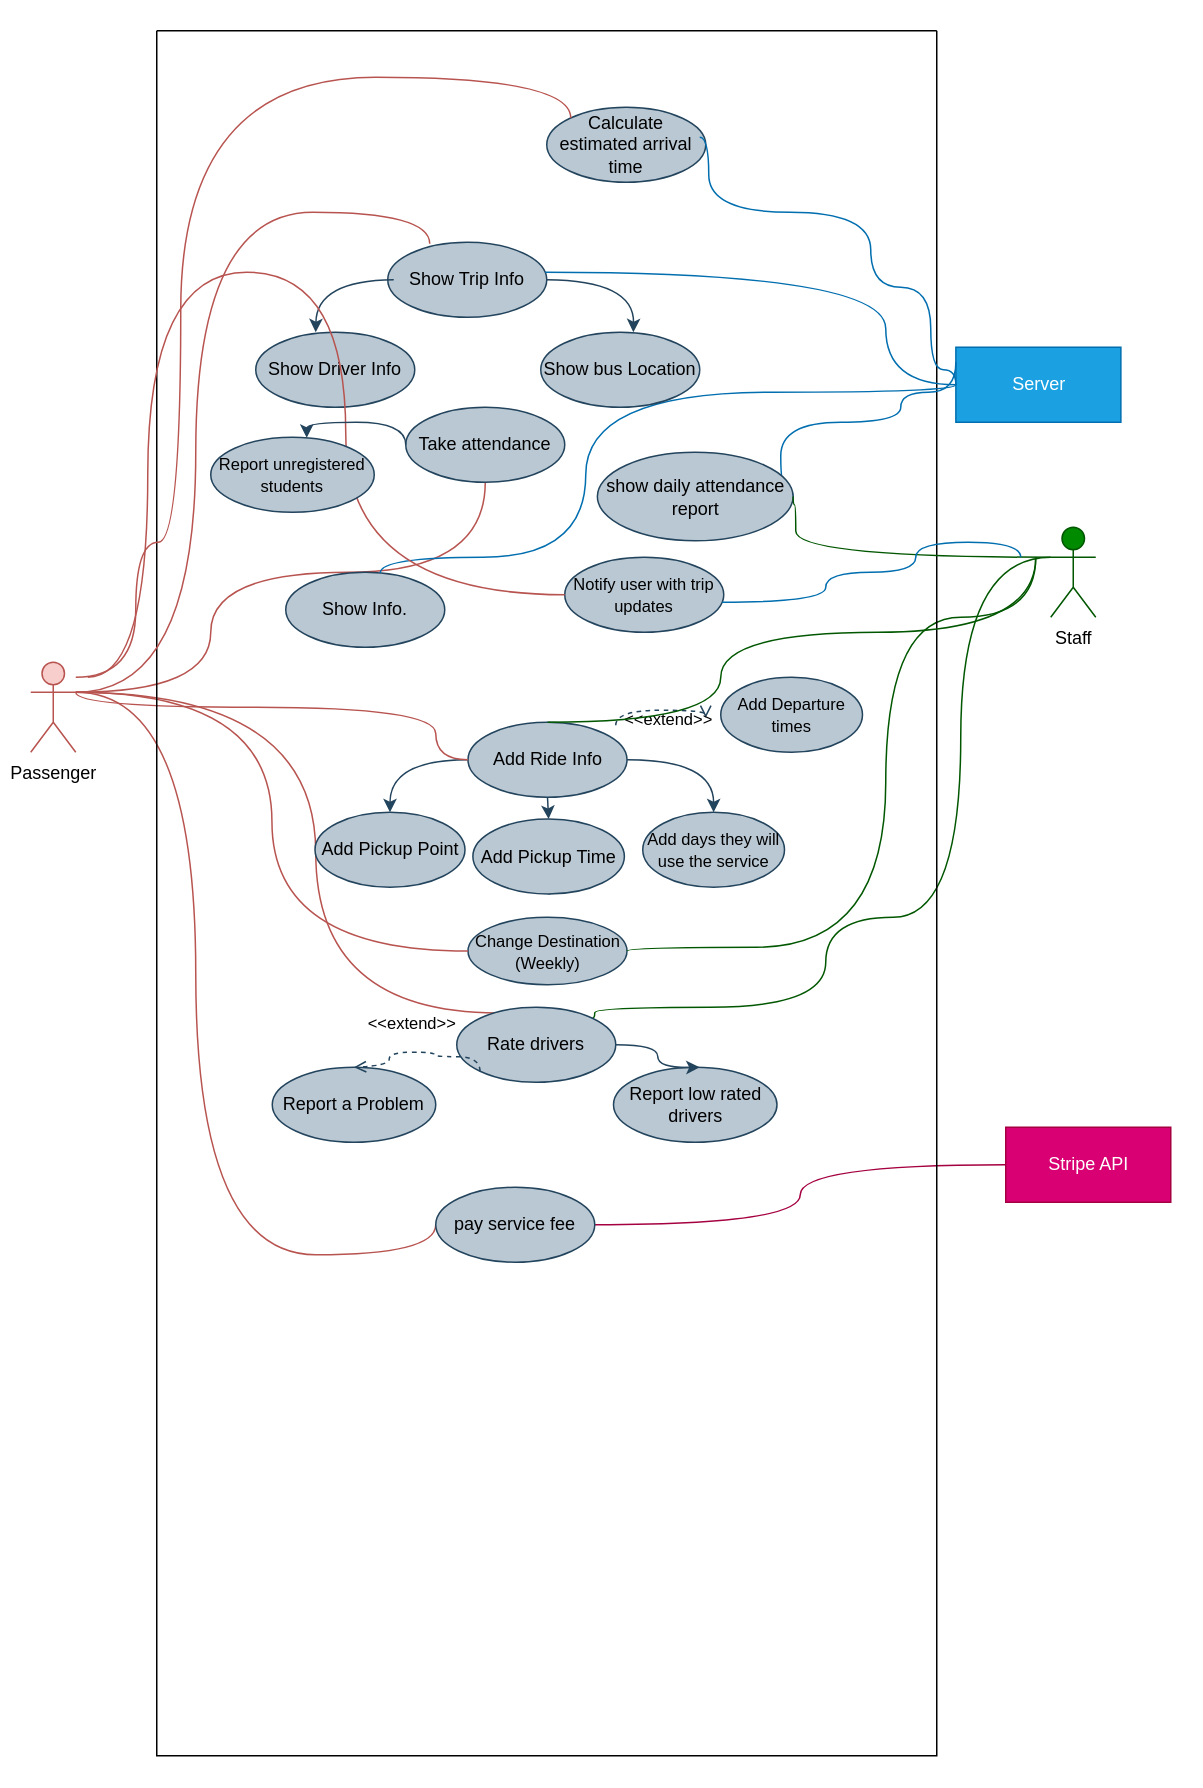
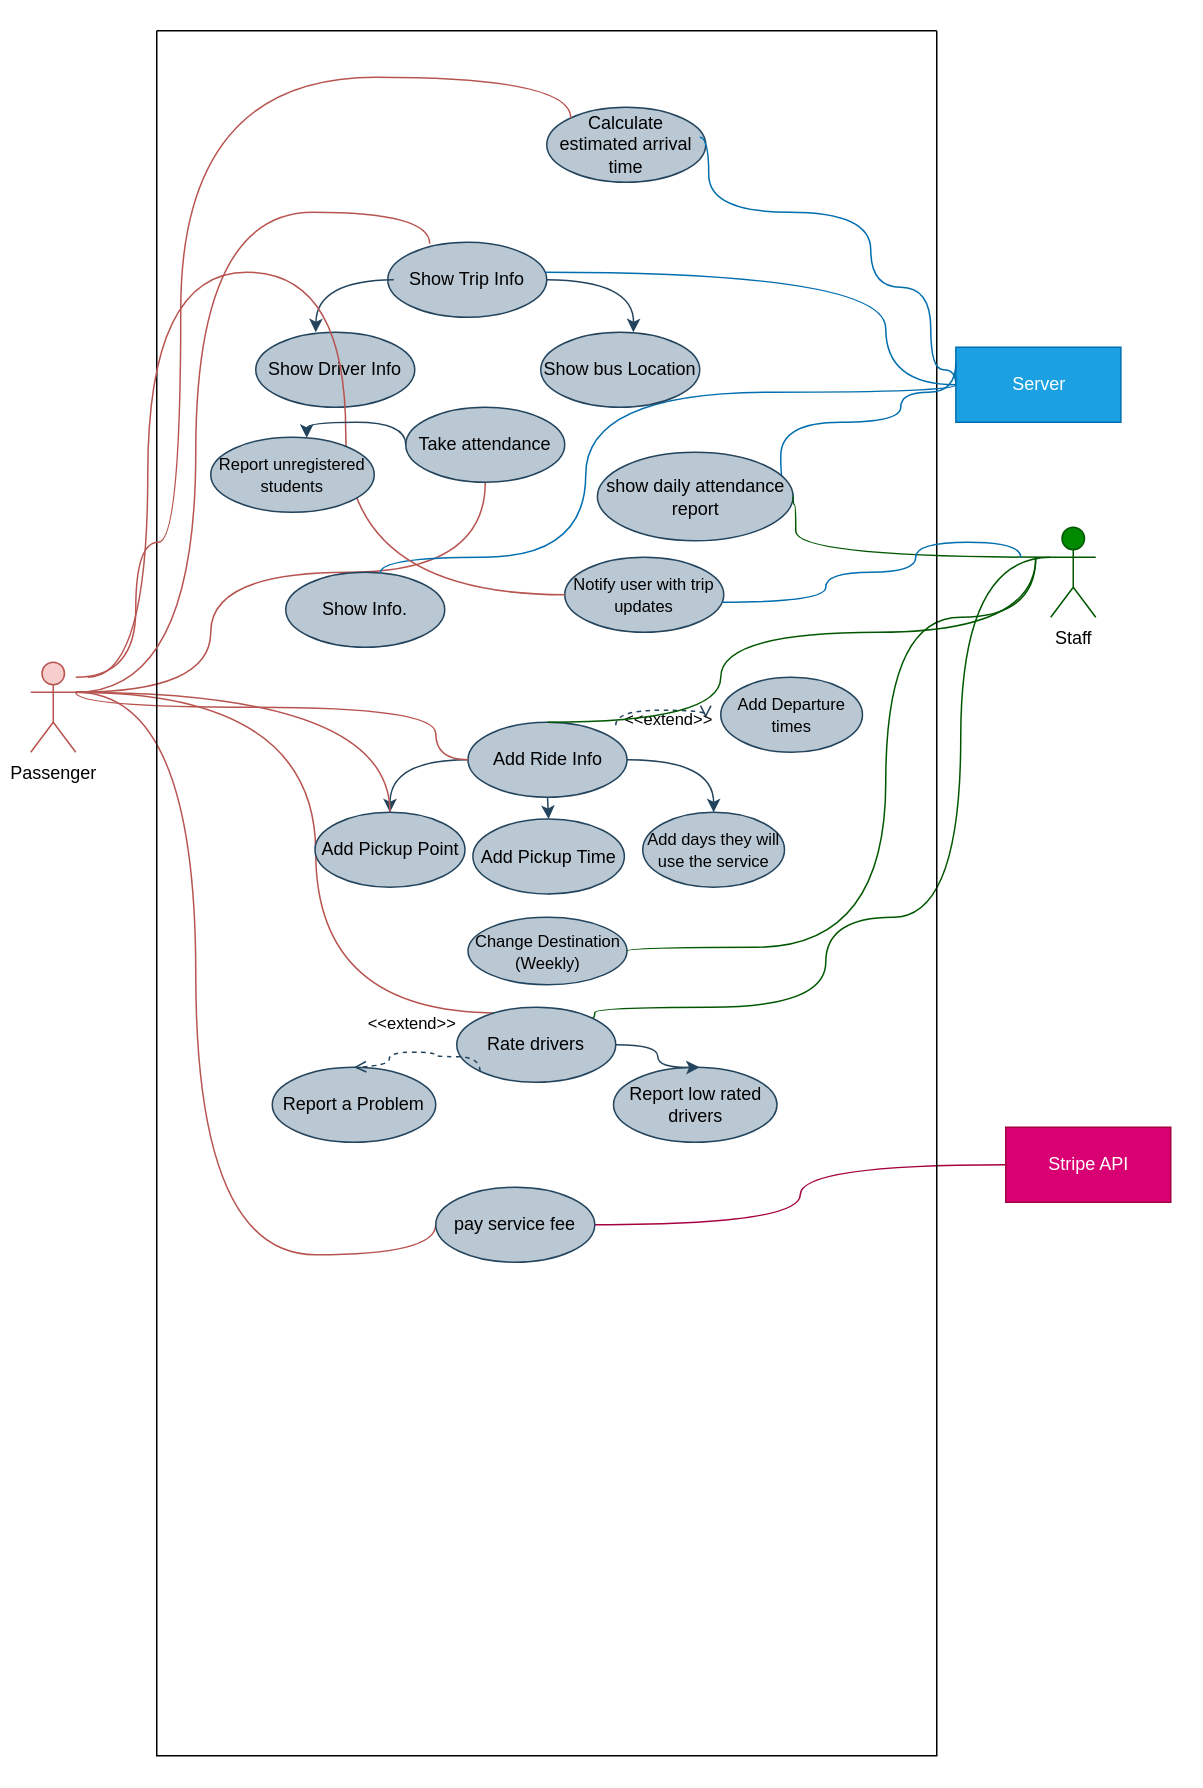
(284, 877) -> (347, 741)
